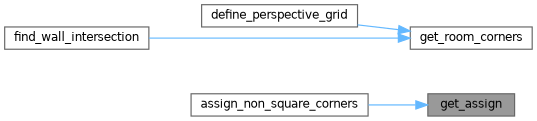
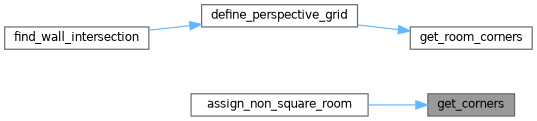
(274, 38) -> (169, 28)
(280, 105) -> (280, 105)
(471, 105) -> (471, 105)
